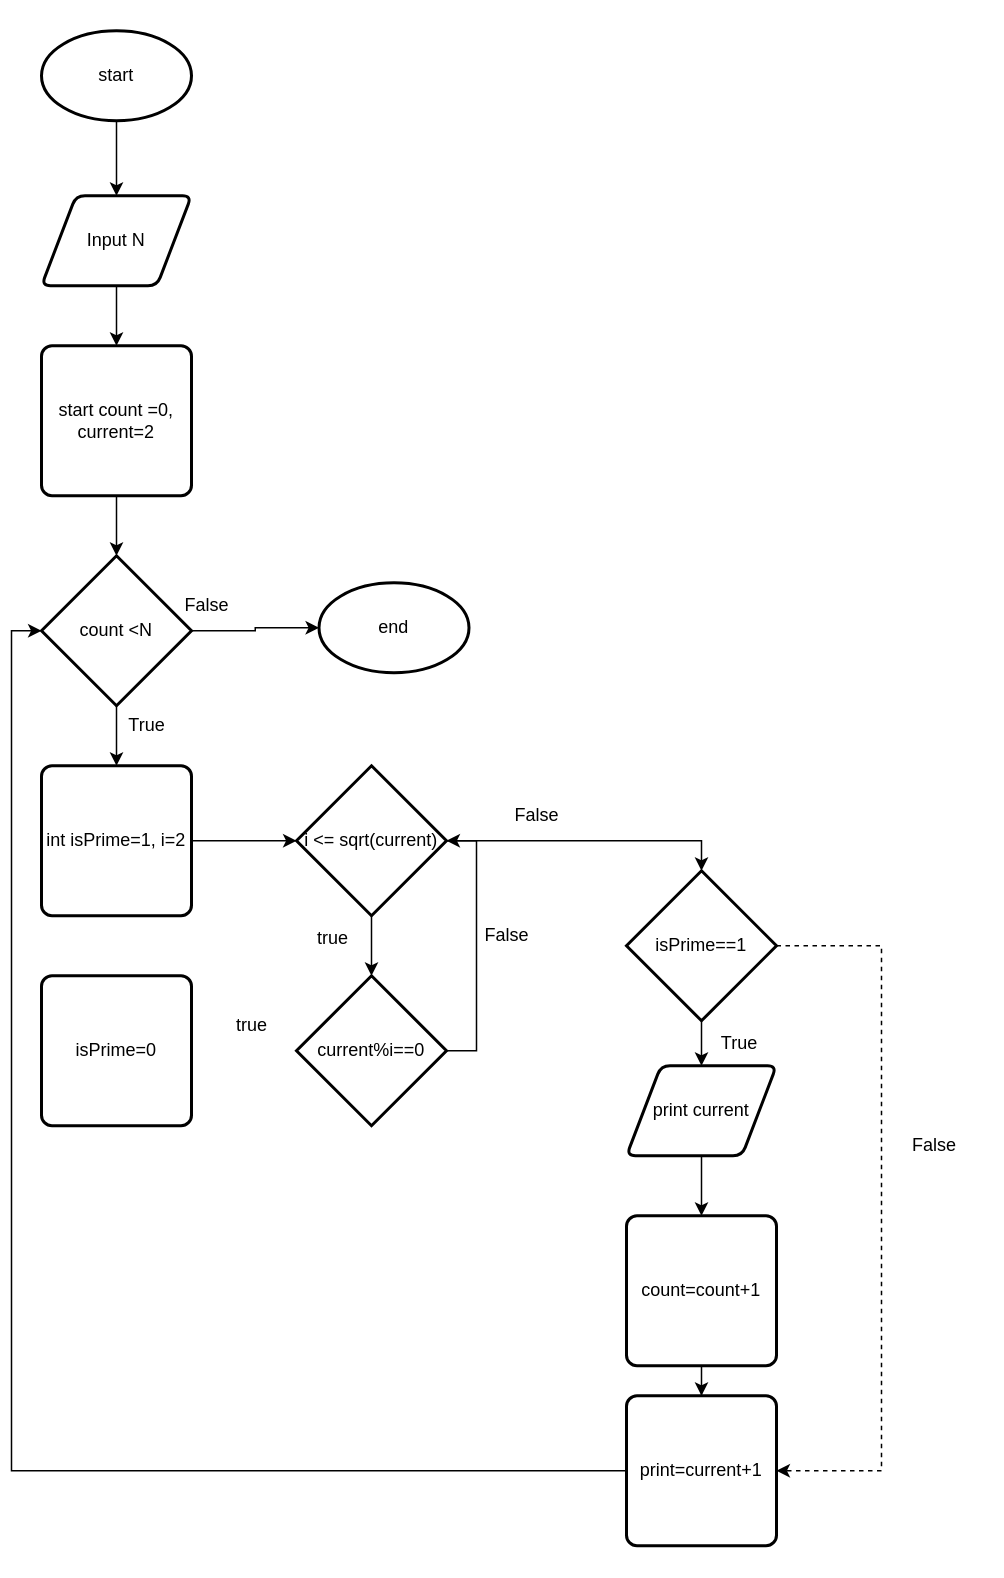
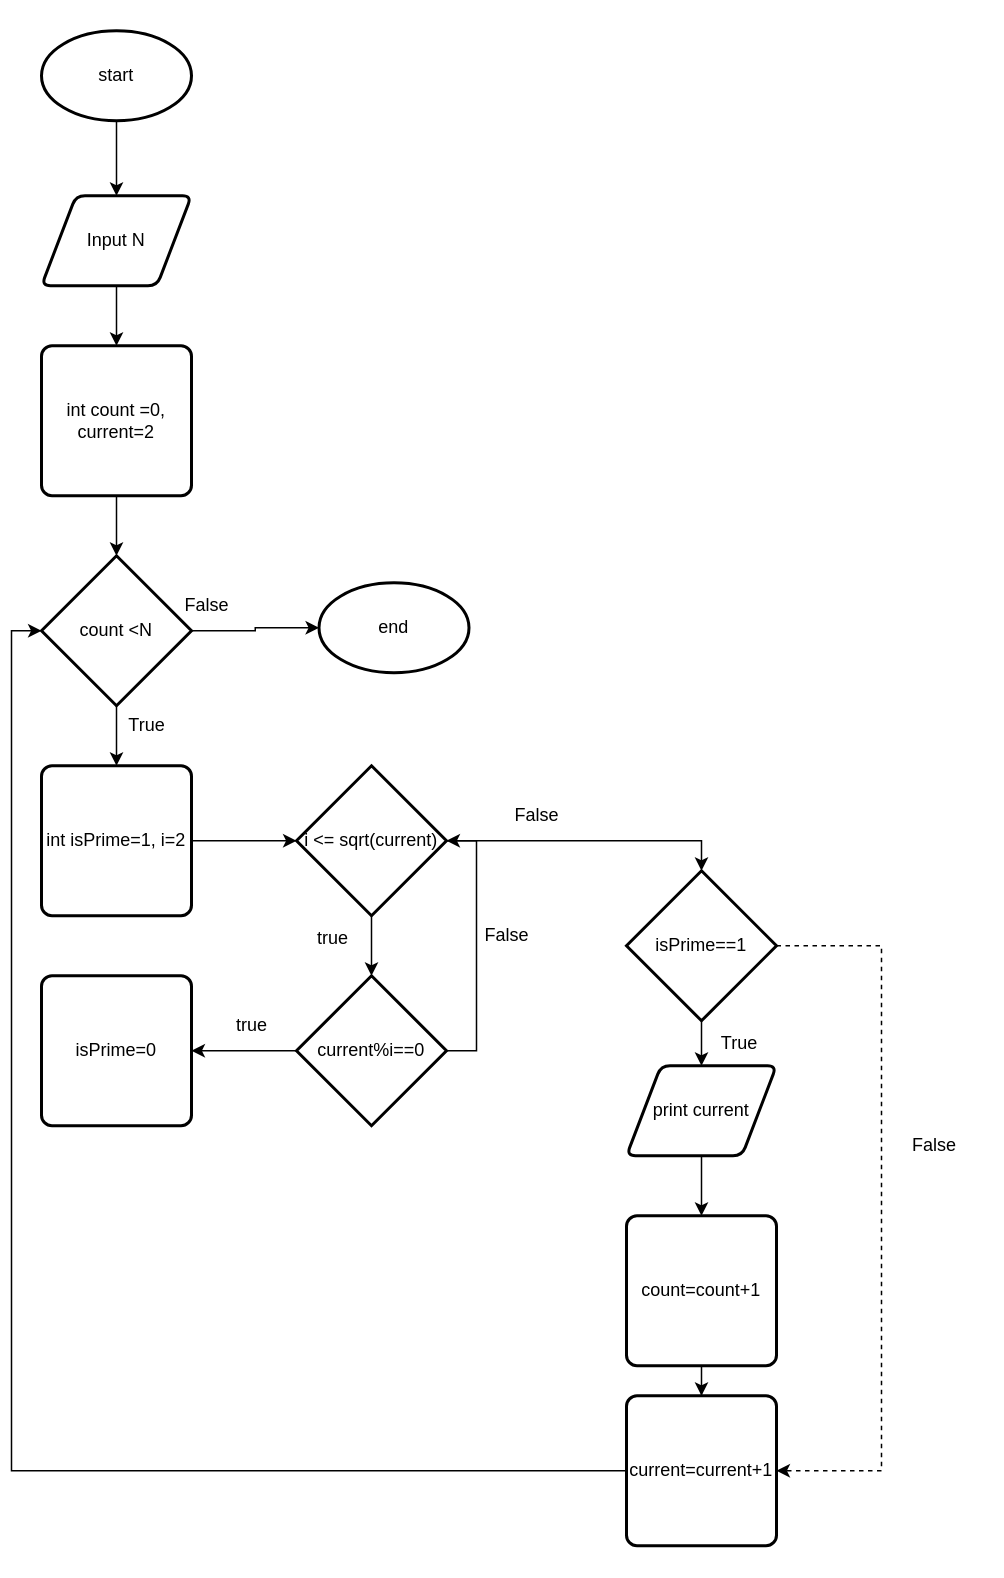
(116, 421) -> (116, 421)
none -> (249, 1051)
(701, 1471) -> (701, 1471)
